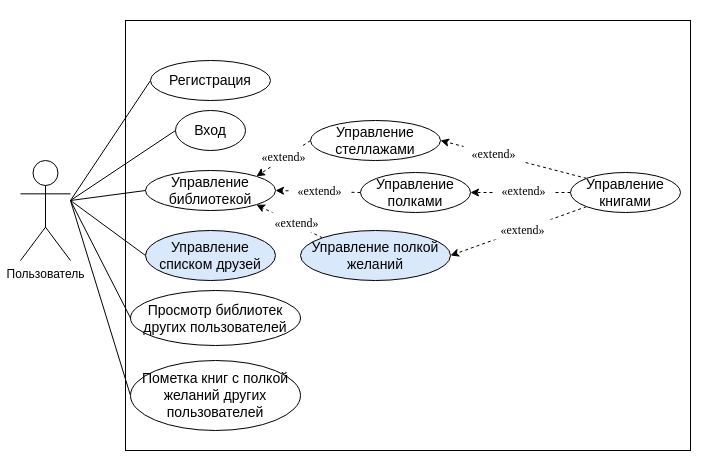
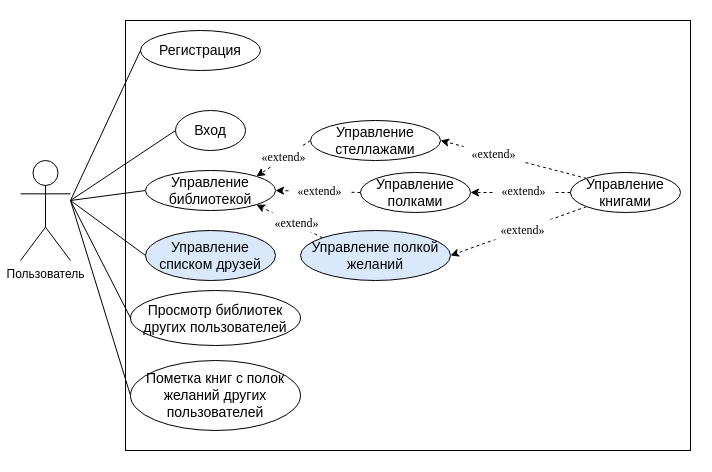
(211, 81) -> (201, 51)
(216, 396) -> (216, 396)
